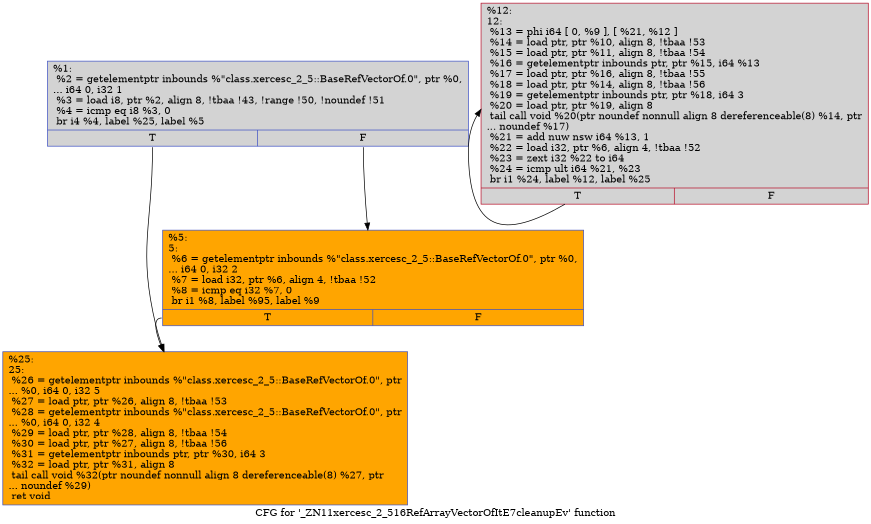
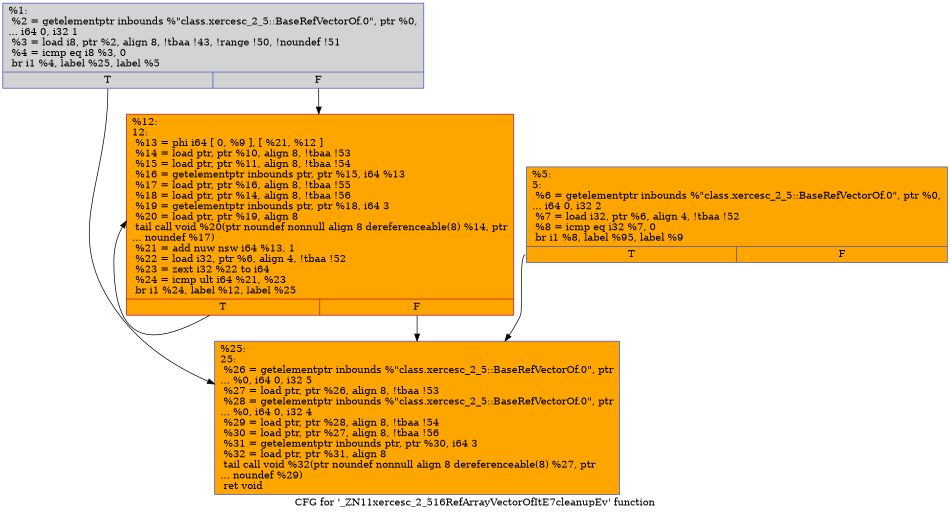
(675, 104) -> (320, 215)
(129, 122) -> (84, 64)
(364, 185) -> (319, 98)
none -> (417, 325)
